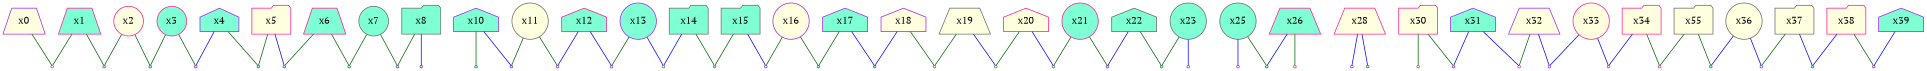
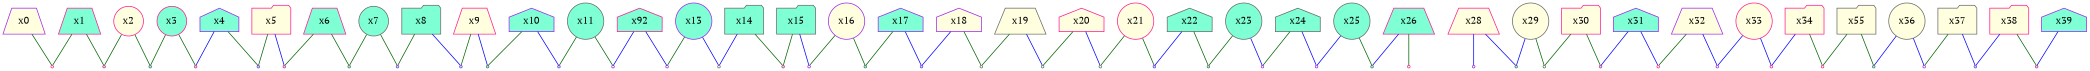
none -> (475, 21)
(530, 21) -> (586, 21)
(584, 21) -> (640, 21)
(1080, 21) -> (1136, 21)
none -> (1298, 21)
none -> (1531, 21)
